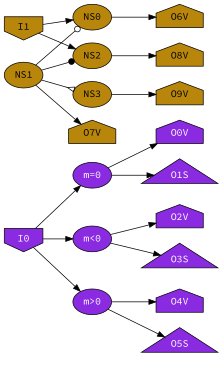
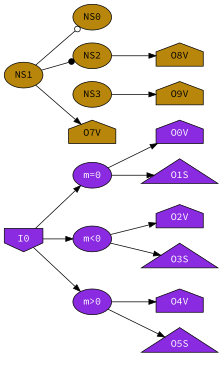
(180, 17) -> none
(24, 27) -> none
(54, 84) -> none
